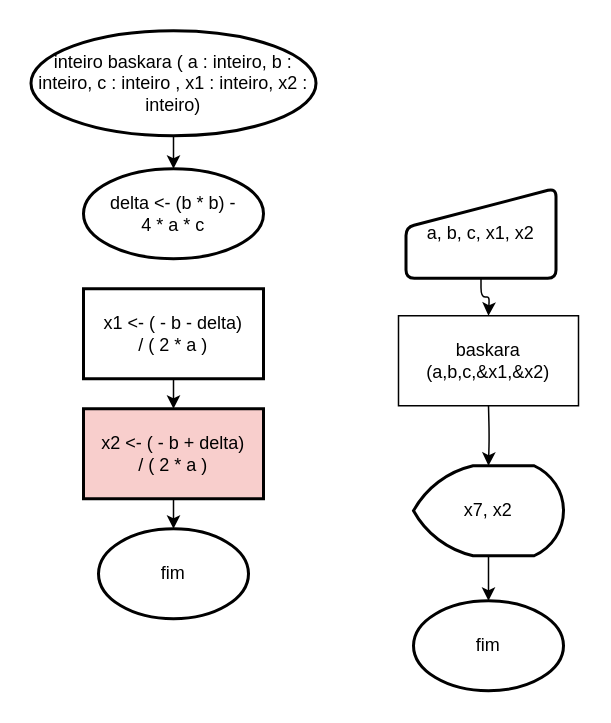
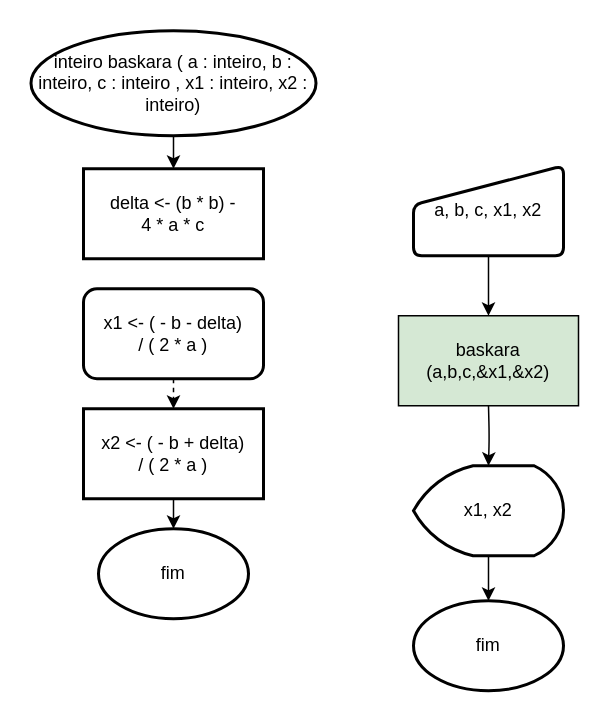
(173, 214) -> (173, 214)
(481, 233) -> (488, 211)
(173, 334) -> (173, 334)
(488, 361) -> (488, 361)
(173, 389) -> (173, 389)
(173, 454) -> (173, 454)
(488, 511) -> (488, 511)
